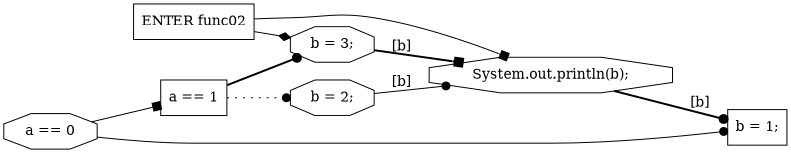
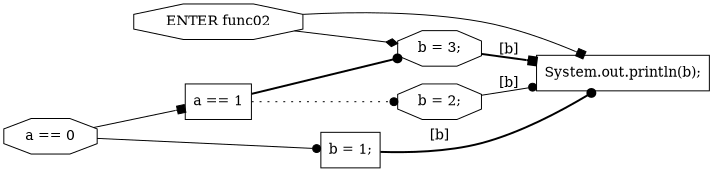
(194, 22) -> (218, 22)
(551, 75) -> (623, 73)
(667, 104) -> (489, 141)
